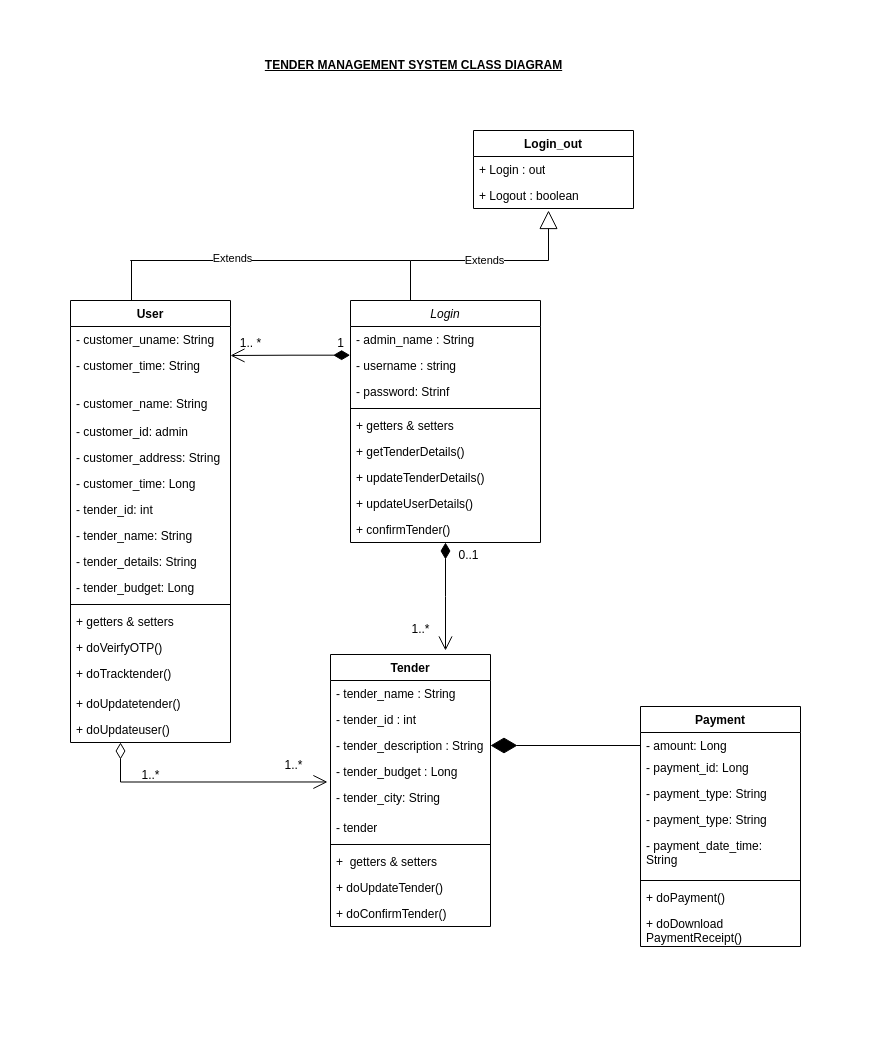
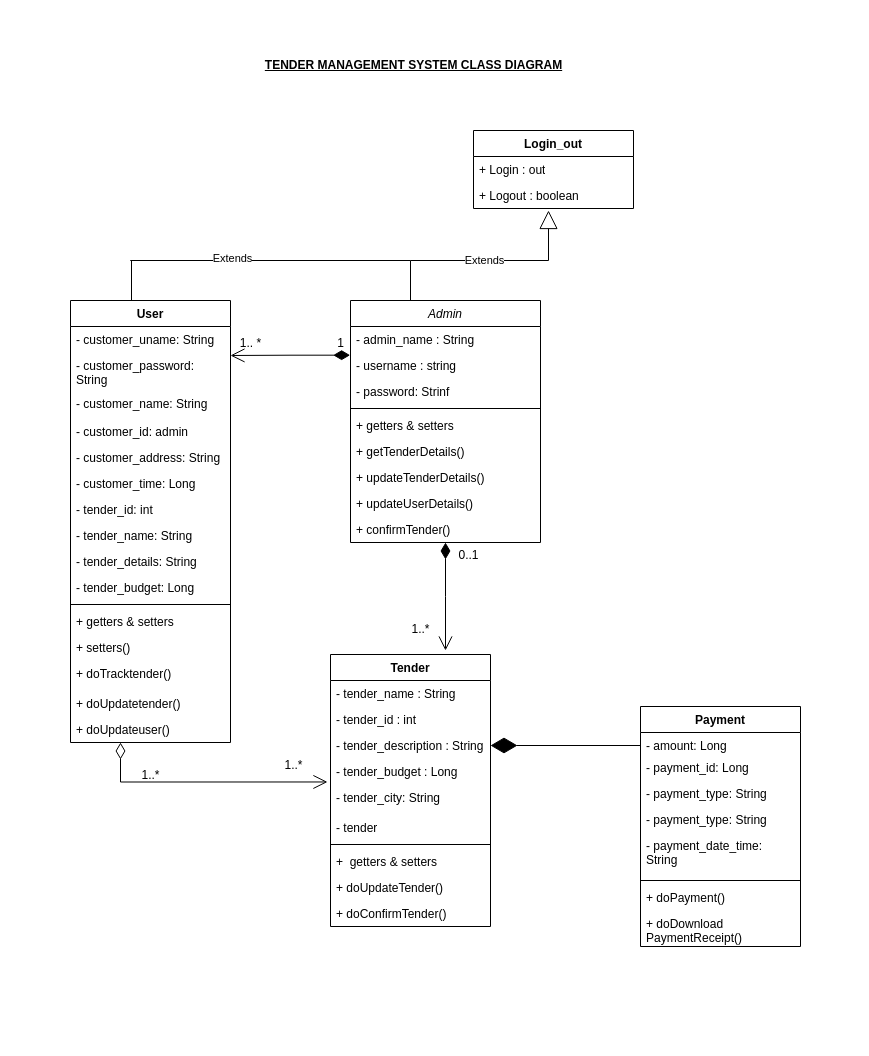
(445, 314) -> (445, 314)
(146, 367) -> (152, 374)
(124, 649) -> (112, 649)
